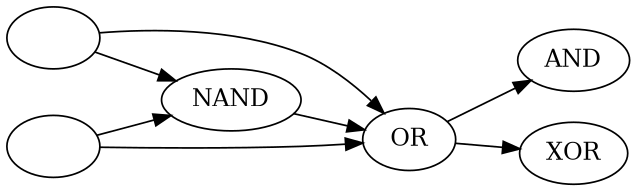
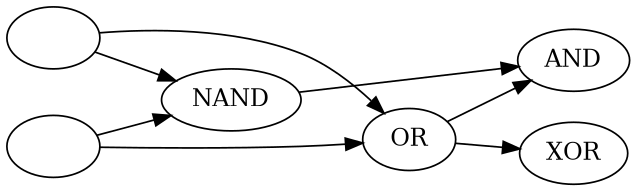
(321, 120) -> (400, 80)
